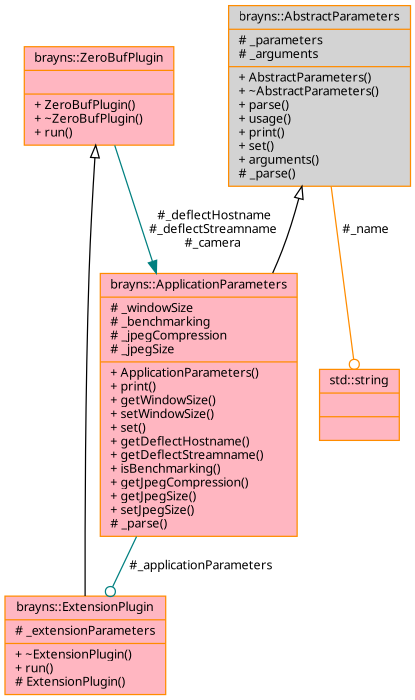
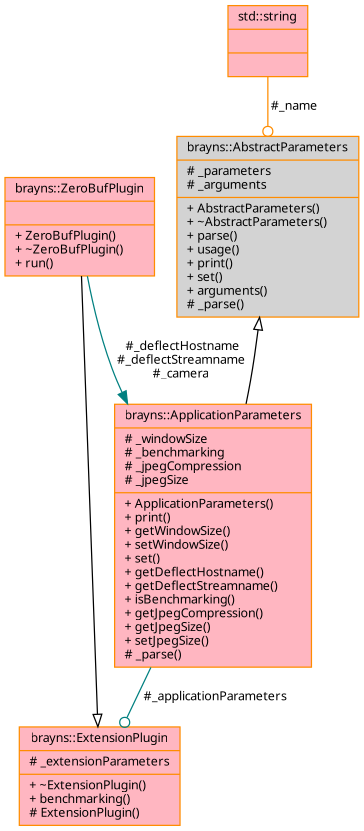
(342, 273) -> (268, 101)
(87, 377) -> (89, 495)
(34, 668) -> (80, 799)
